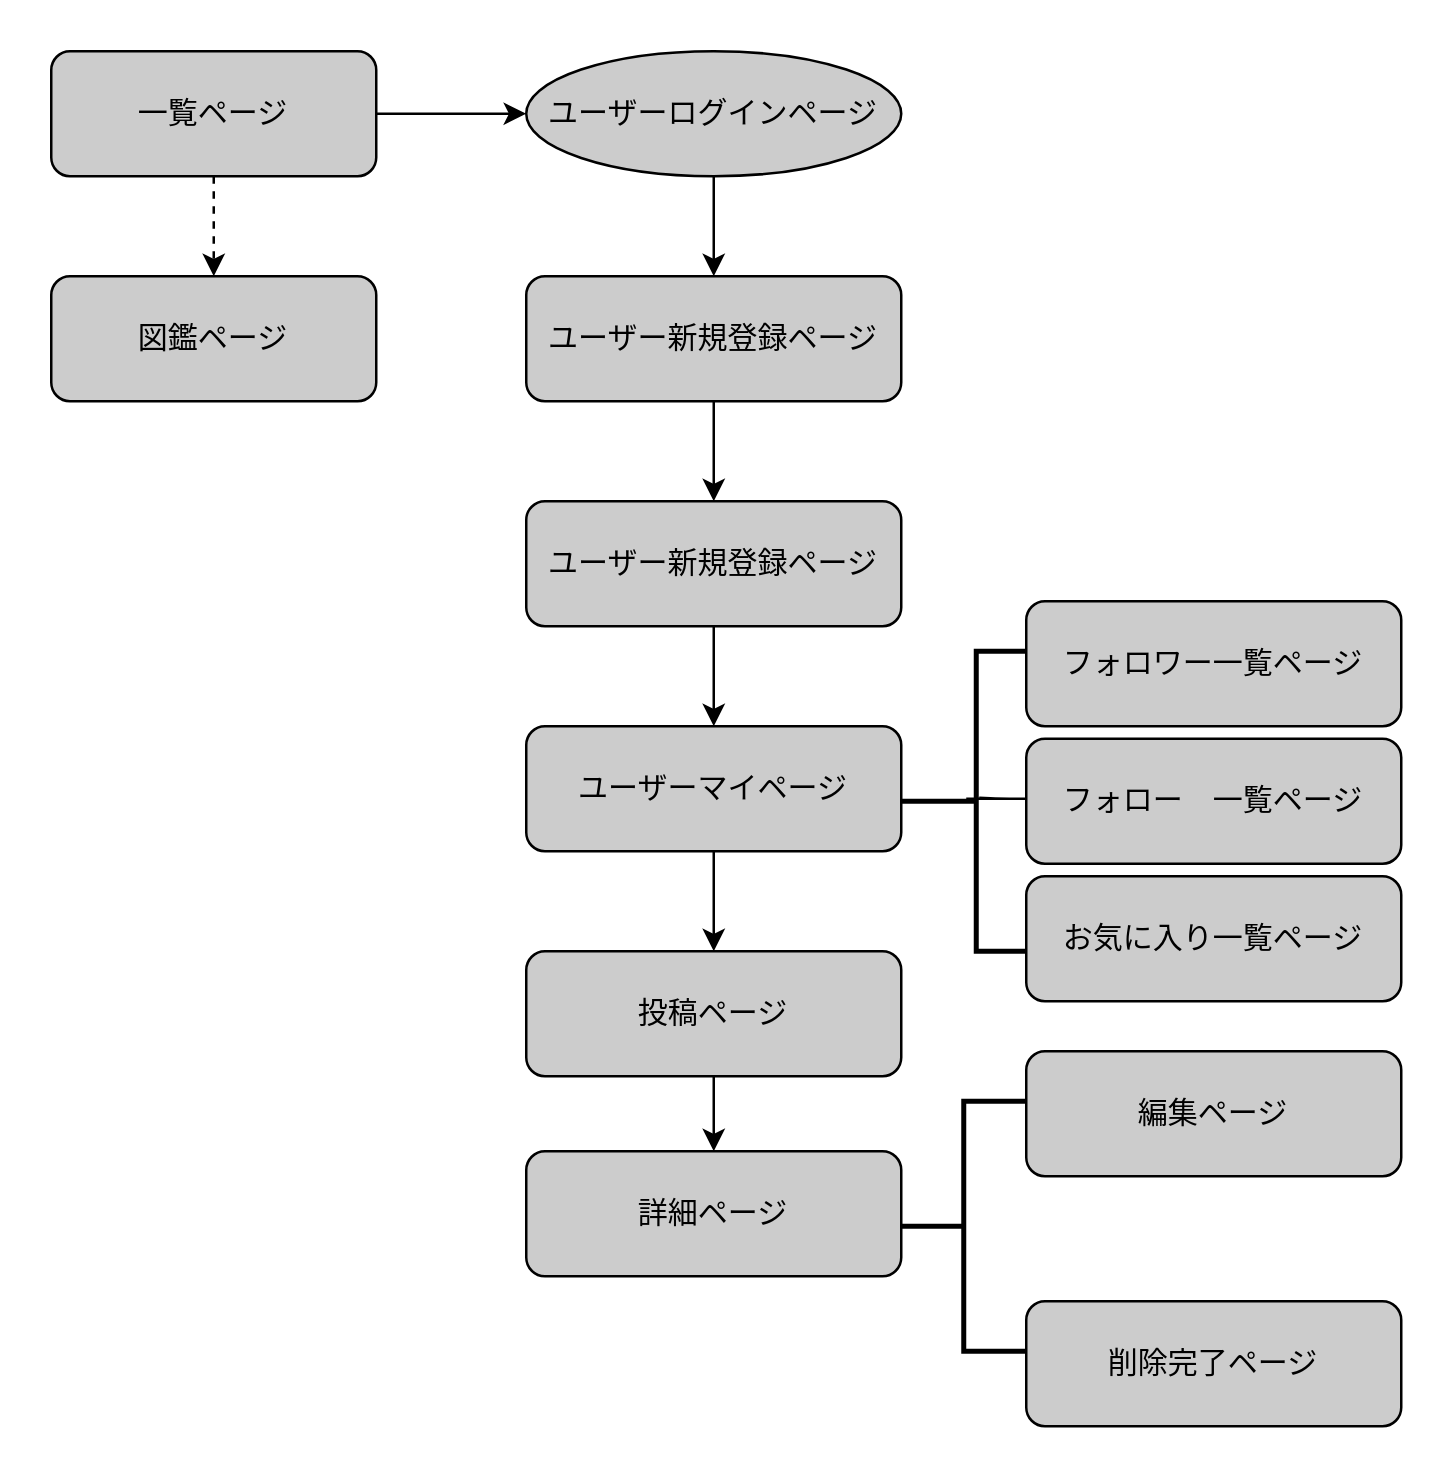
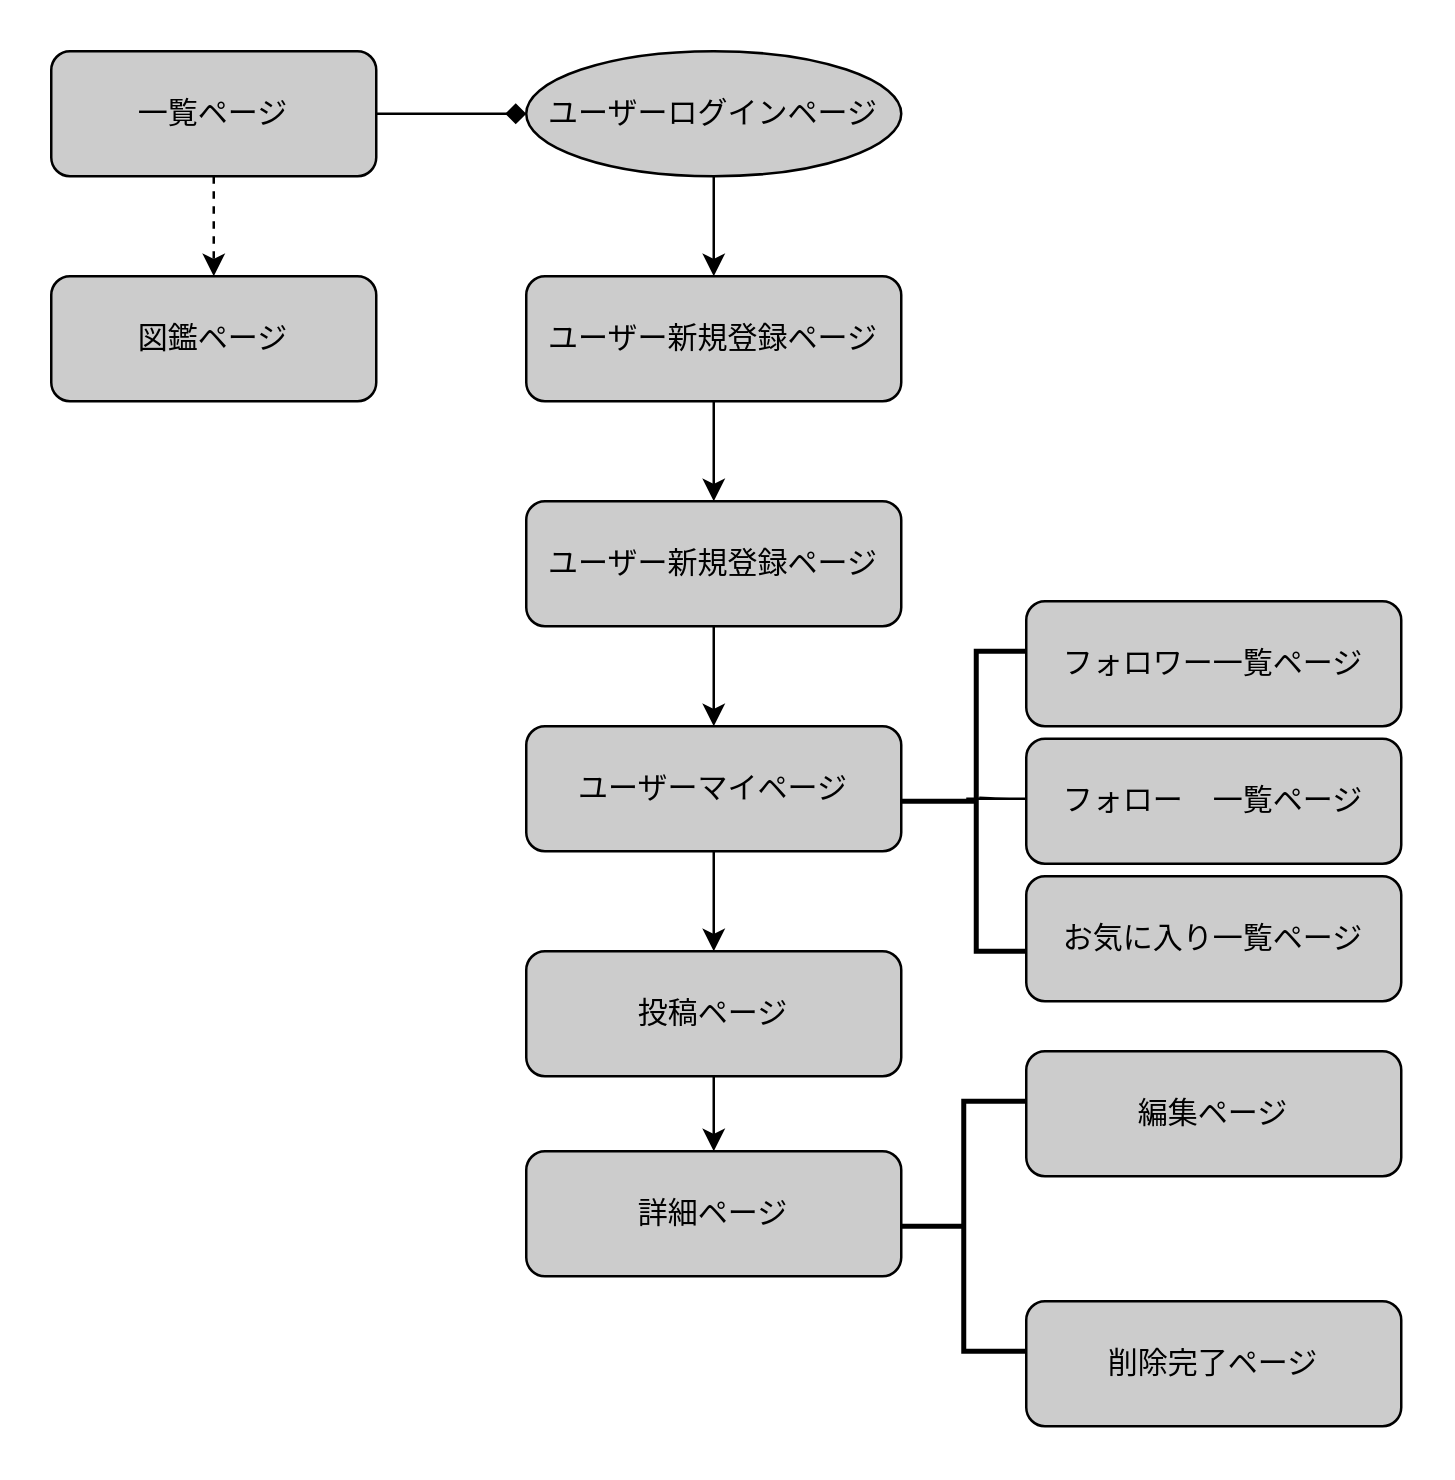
(507, 114) -> (506, 114)
